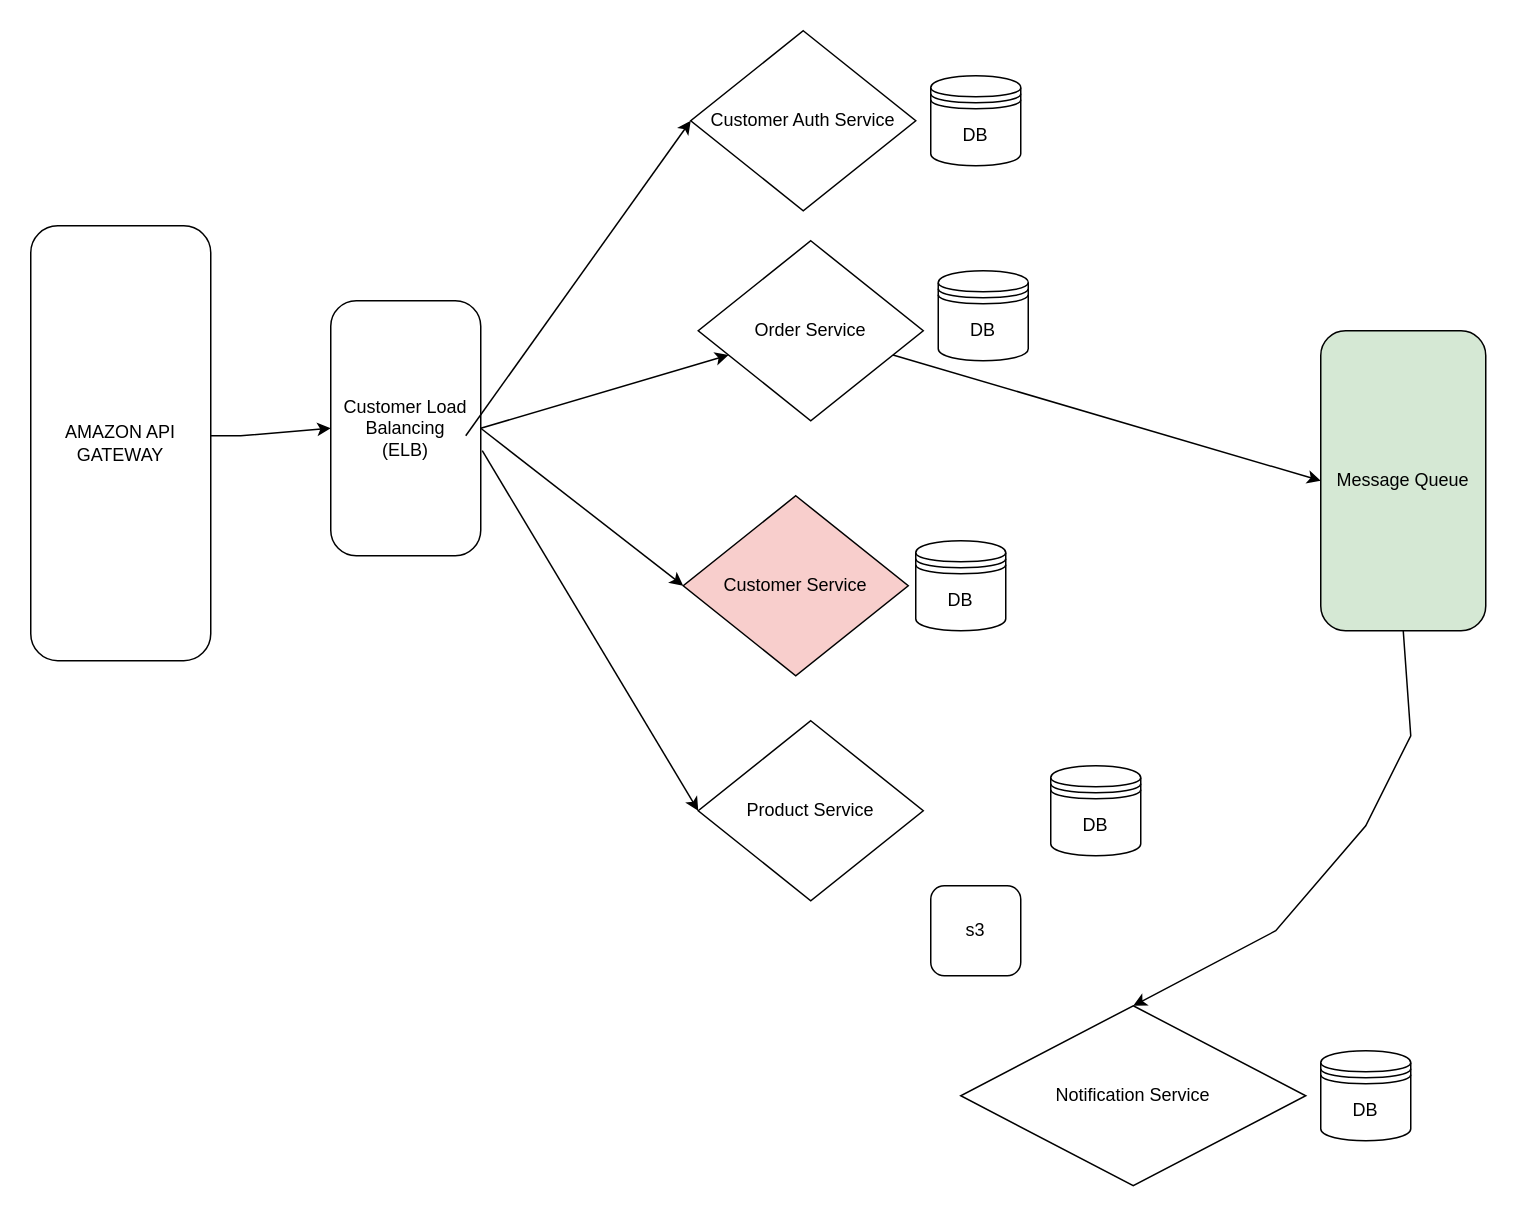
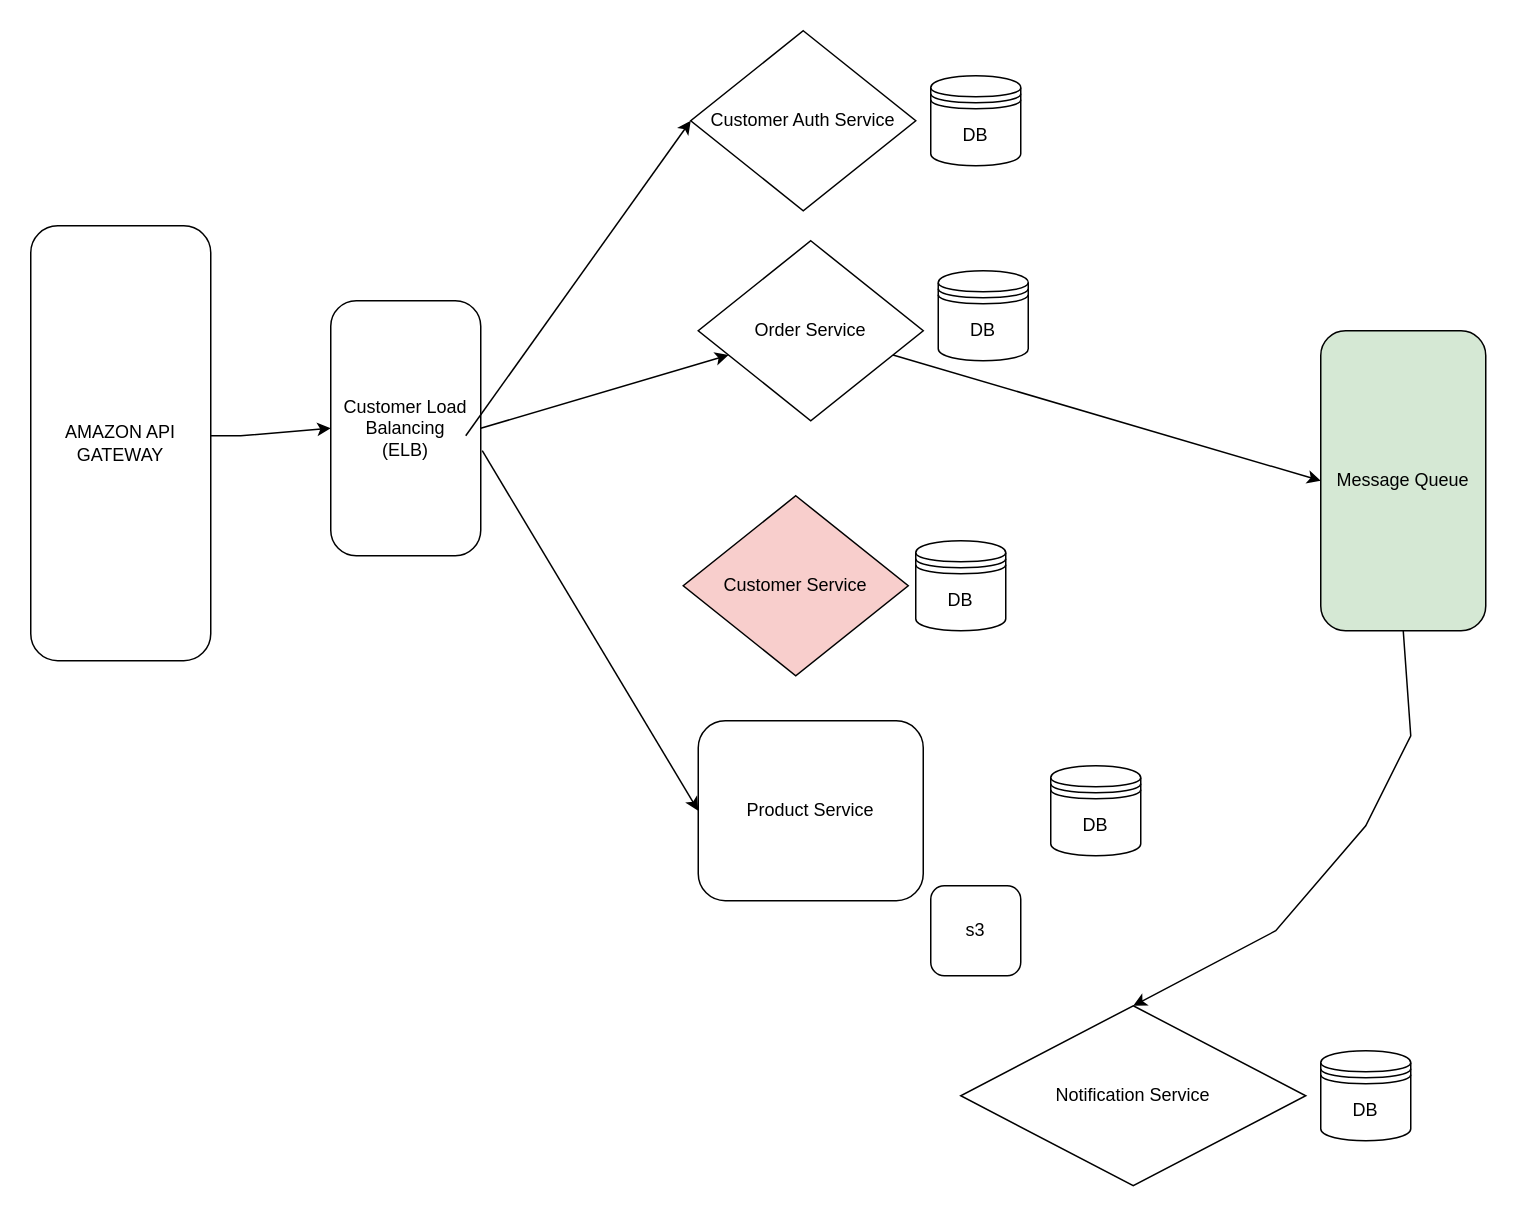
(579, 505) -> none
(811, 811) -> (811, 811)
